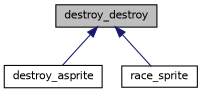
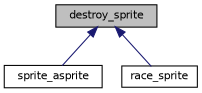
(106, 16) -> (106, 16)
(53, 77) -> (53, 77)
